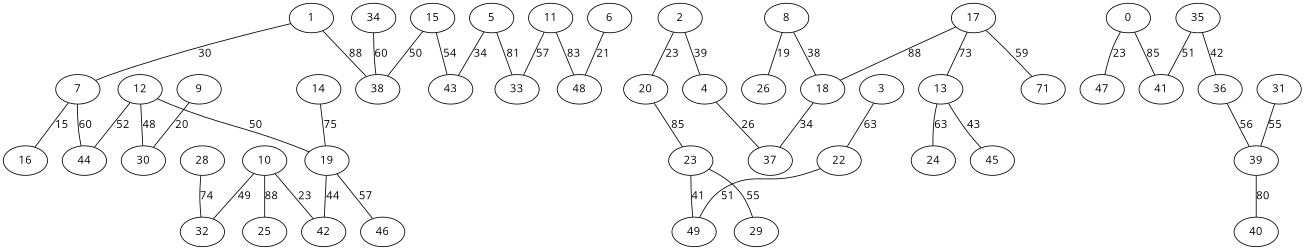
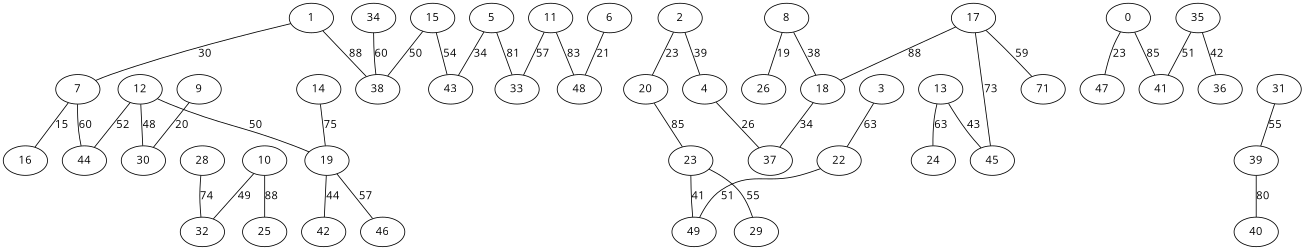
(957, 54) -> (983, 89)
(1238, 125) -> none
(294, 196) -> none
